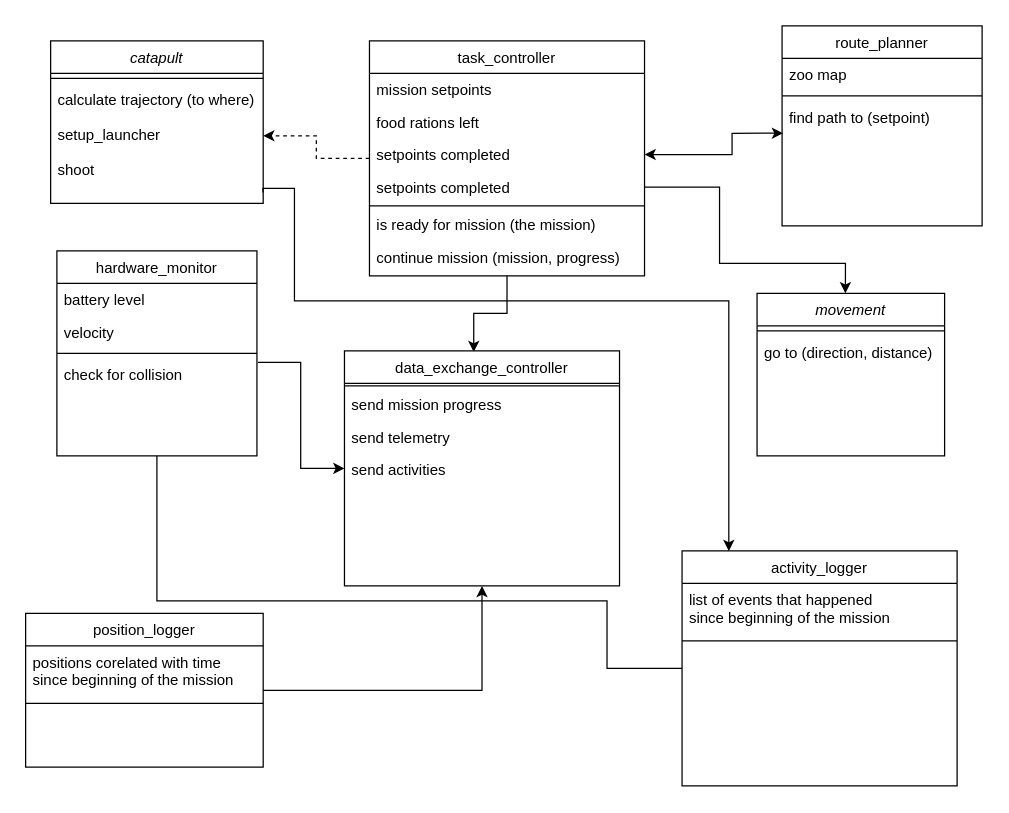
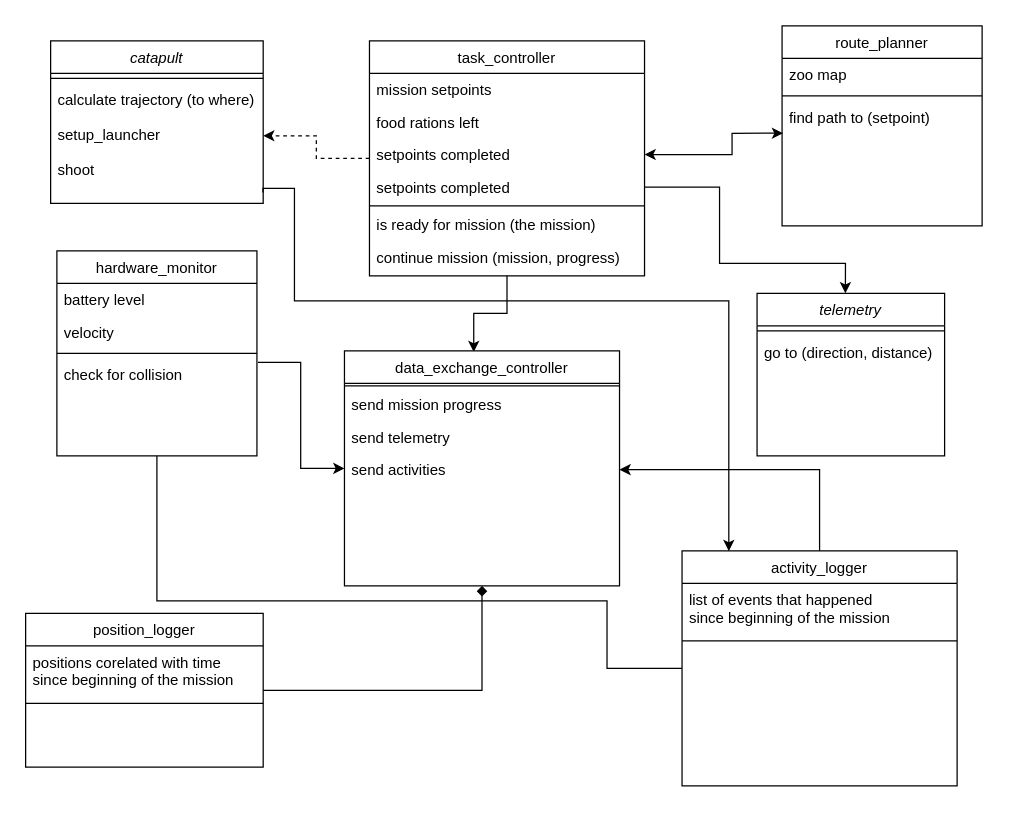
(850, 310) -> (850, 310)
none -> (764, 469)
(482, 596) -> (482, 596)
